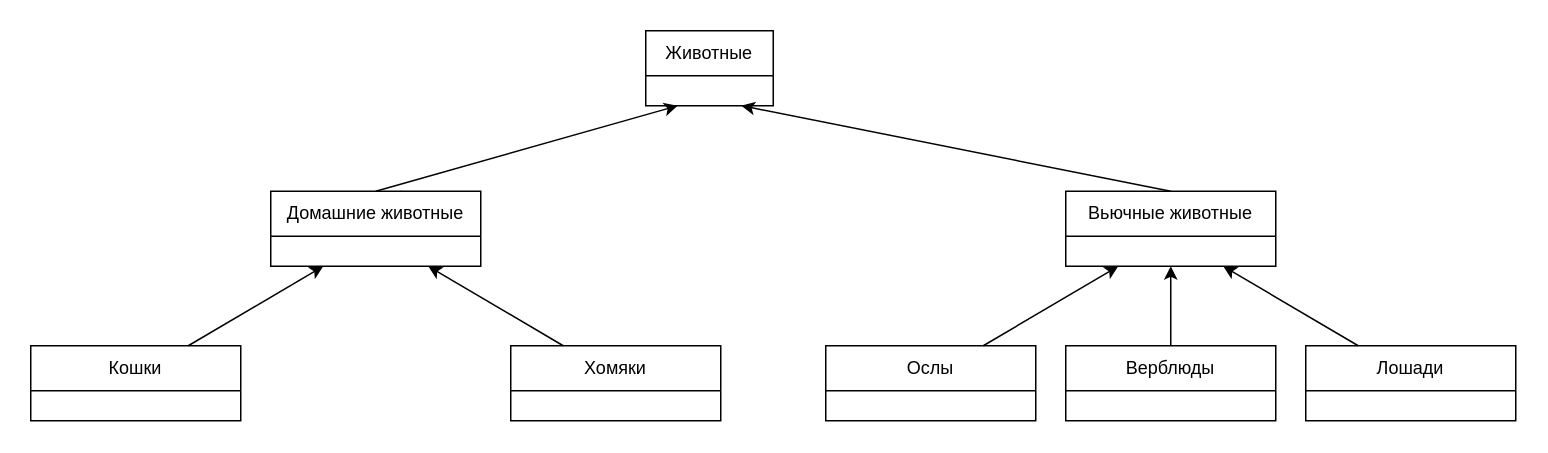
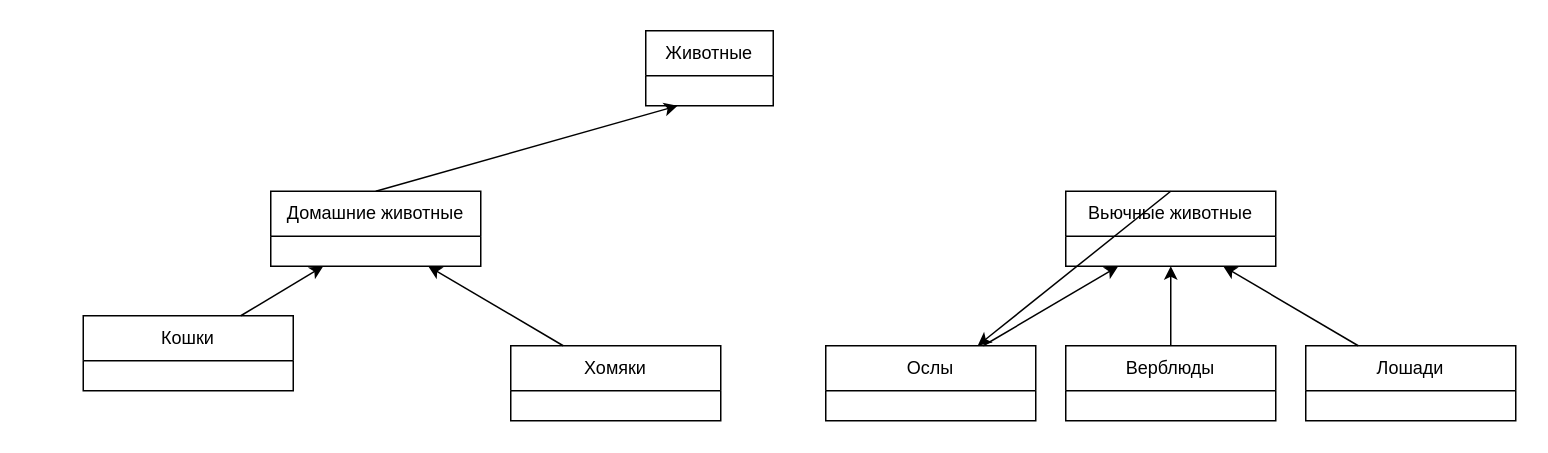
(961, 149) -> (1125, 228)
(136, 383) -> (188, 353)
